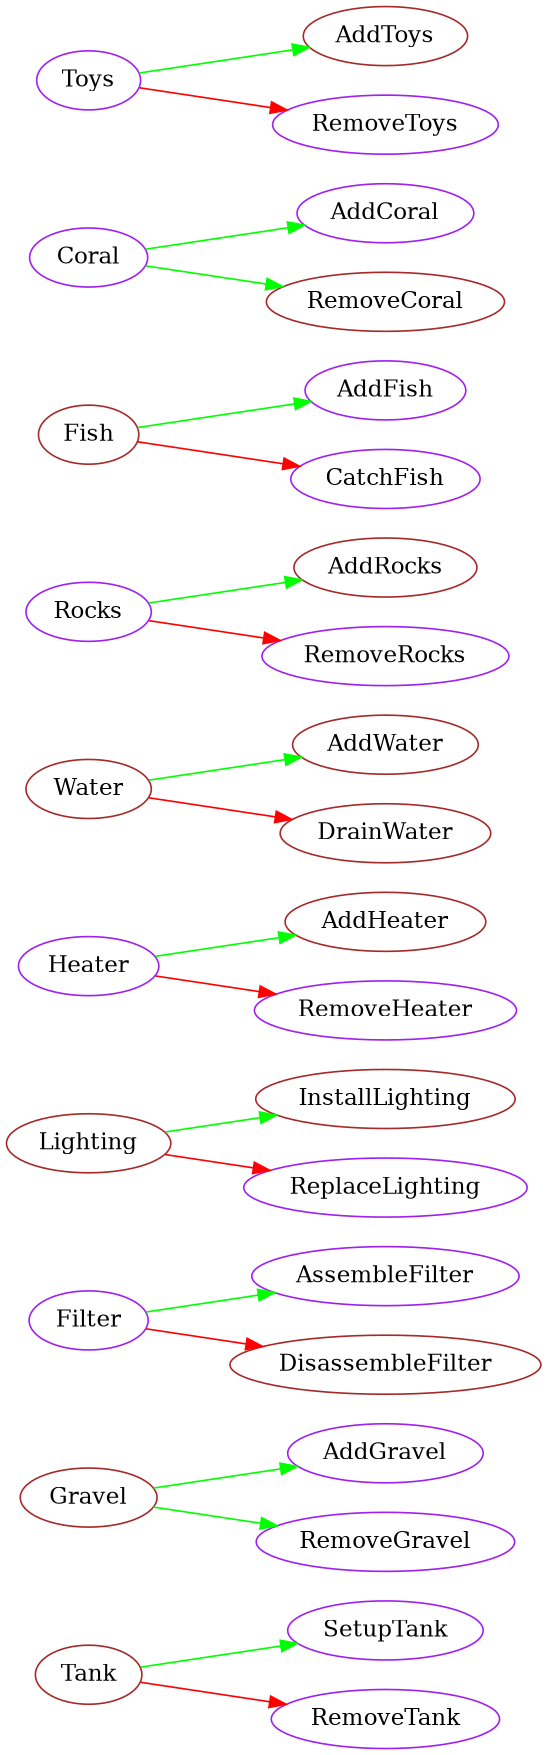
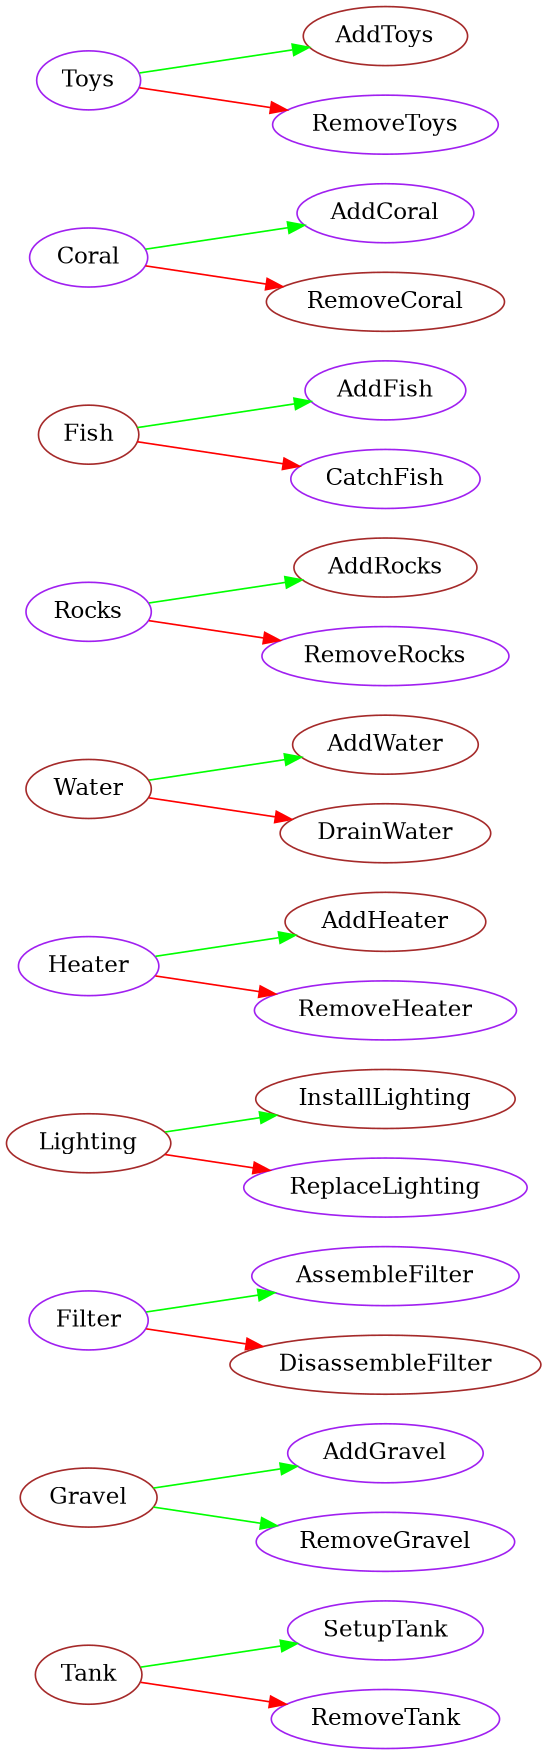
(206, 275) -> (206, 275)
